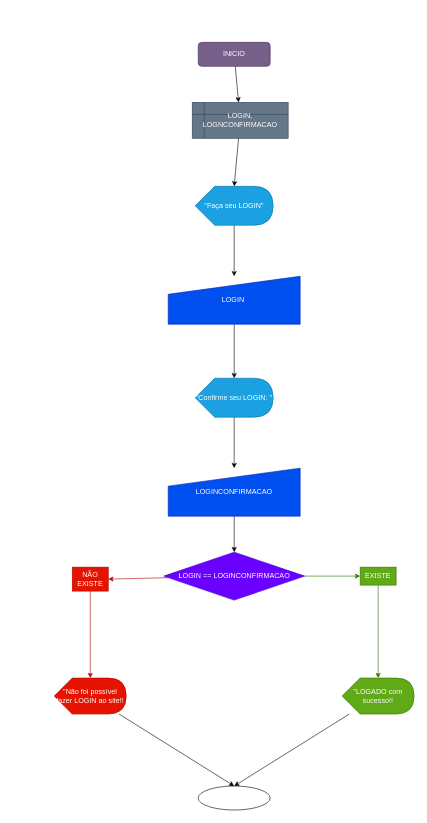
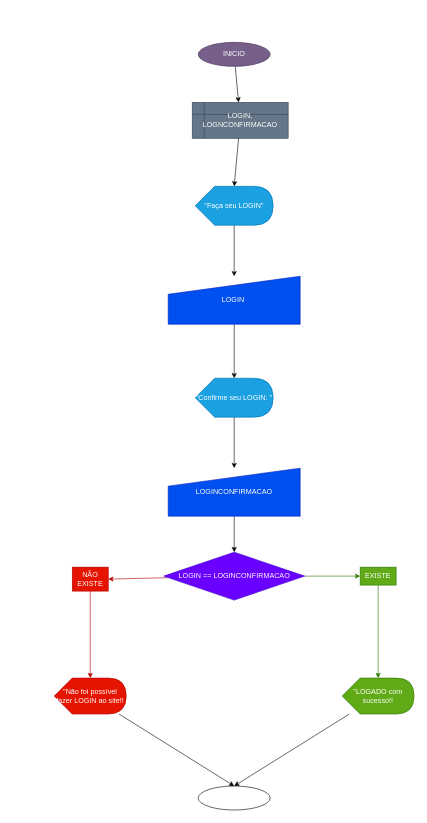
(234, 54) -> (234, 54)
